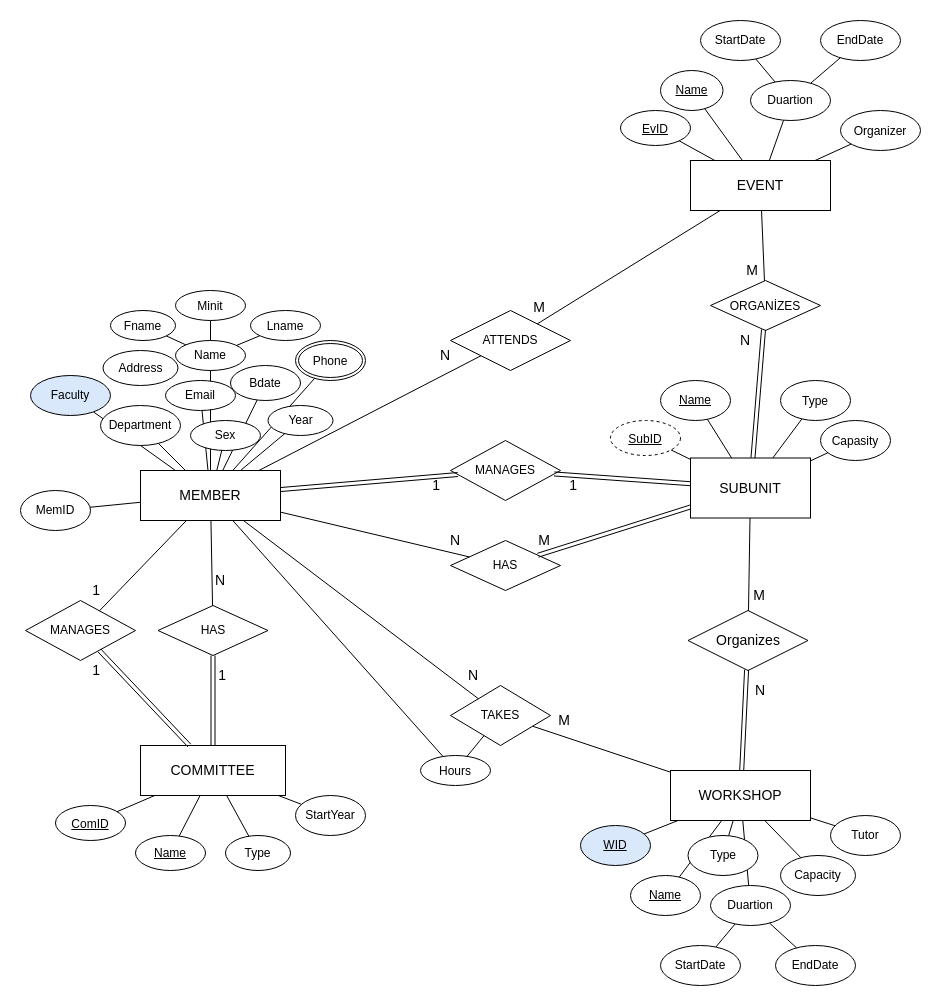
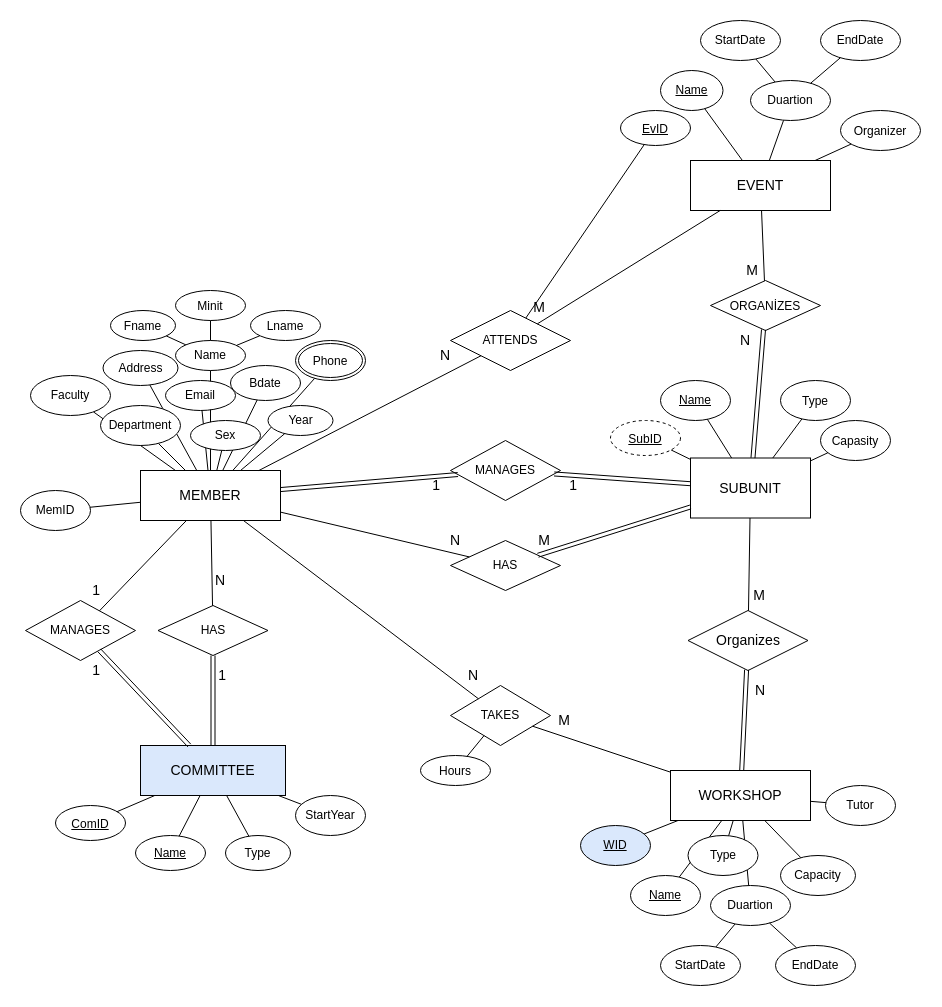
(697, 151) -> (585, 231)
(71, 396) -> (71, 396)
(338, 638) -> (186, 451)
(213, 771) -> (213, 771)
(866, 836) -> (861, 806)
